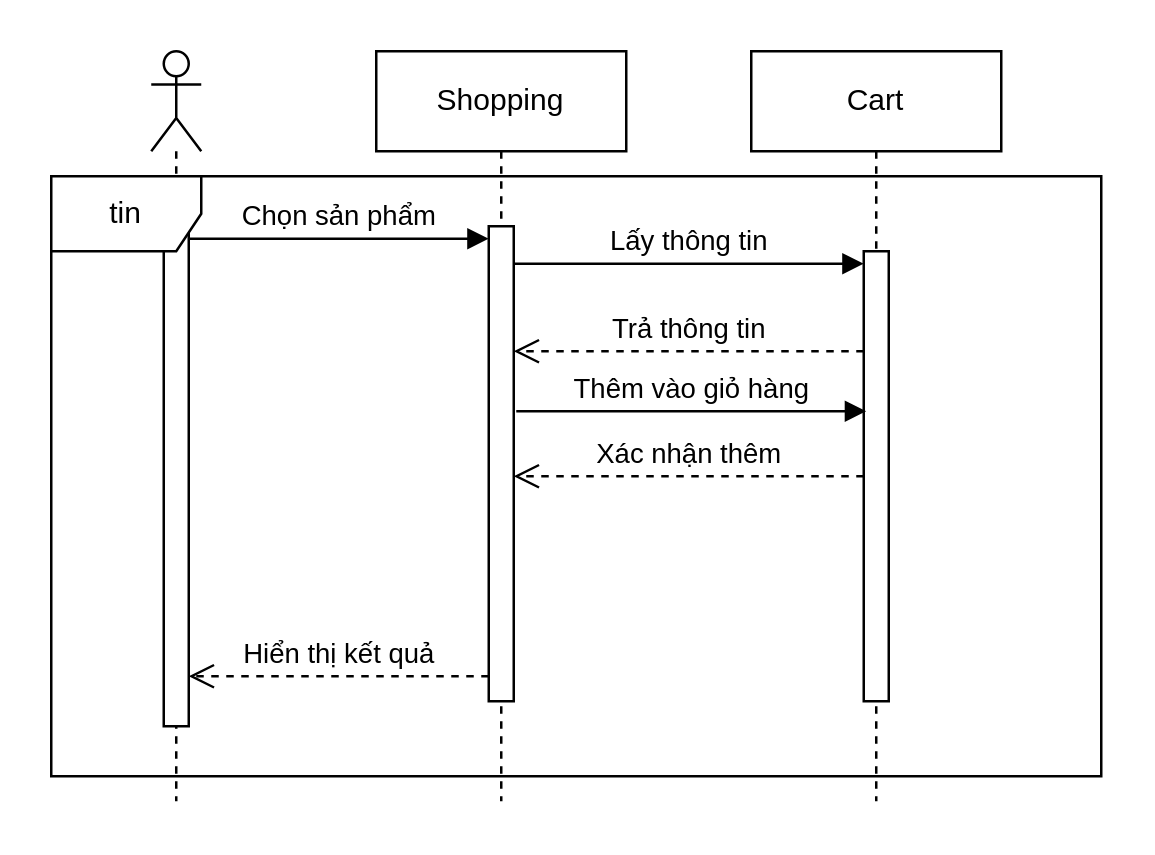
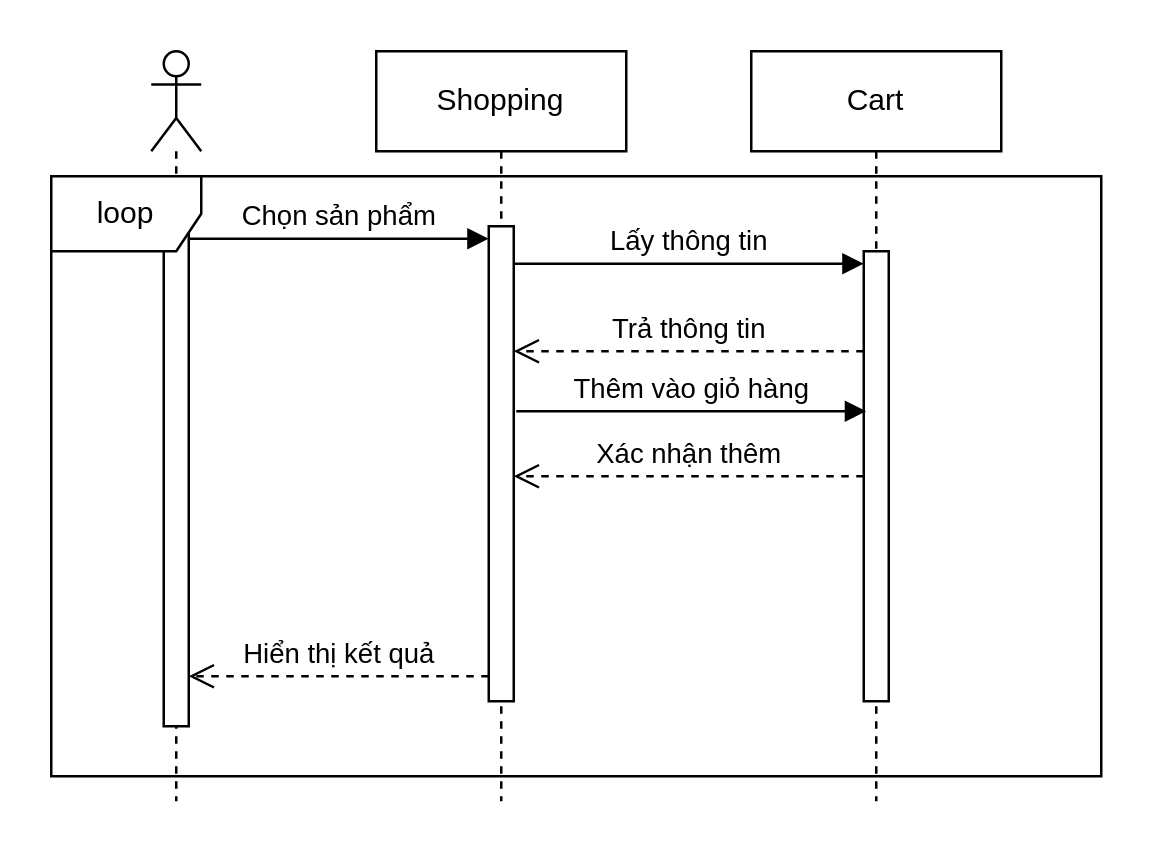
(126, 214) -> (126, 214)
